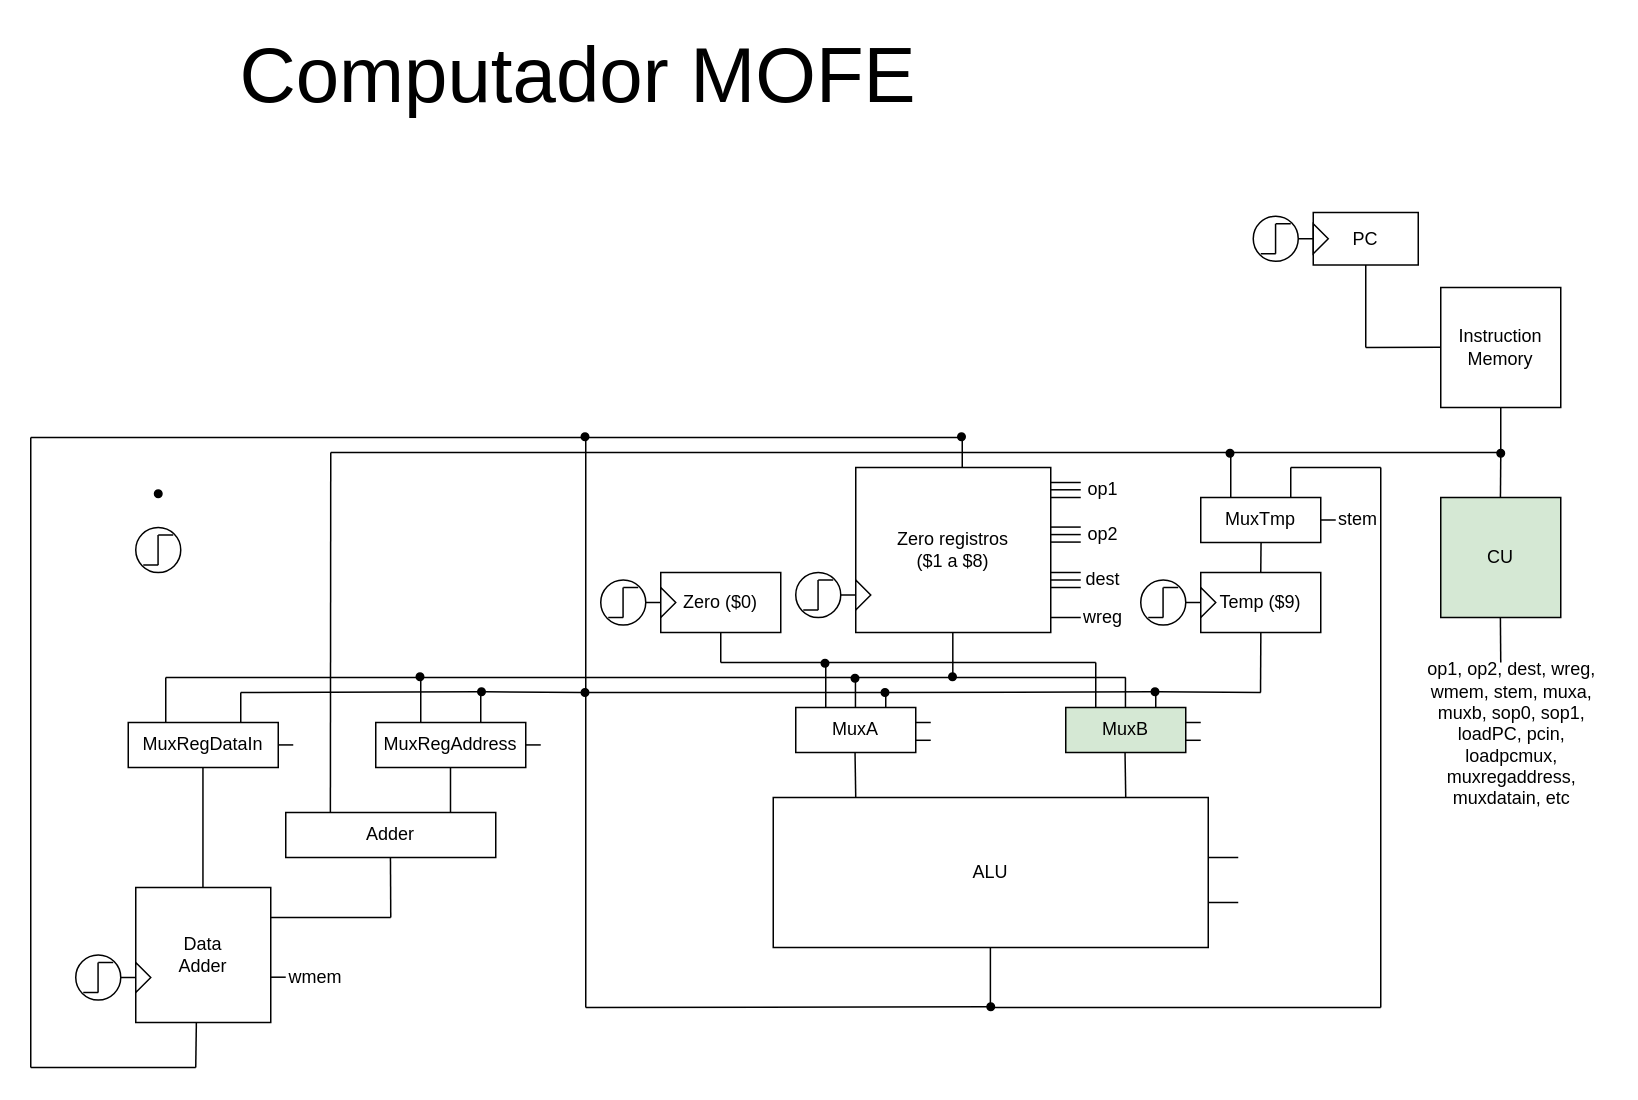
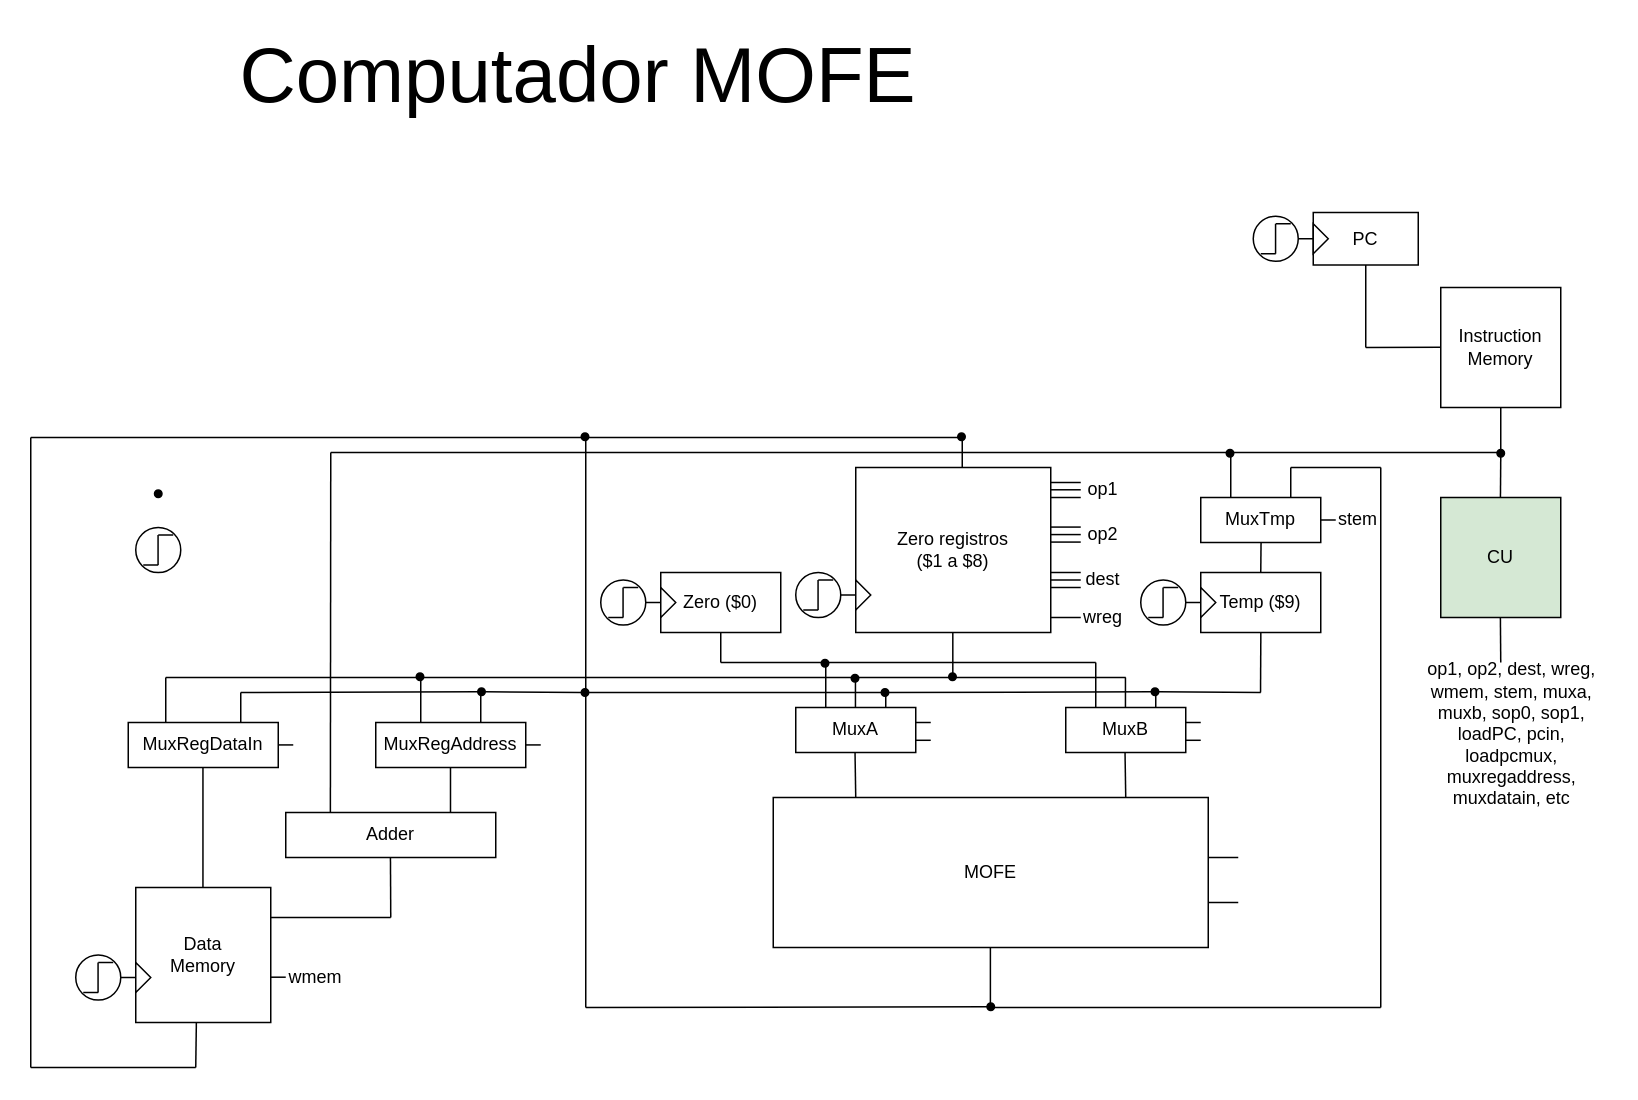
(1126, 730) -> (1126, 730)
(991, 872) -> (991, 872)
(203, 955) -> (203, 955)
